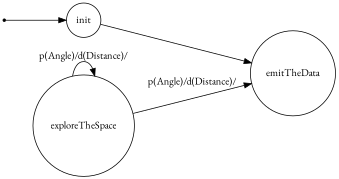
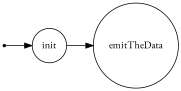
(84, 126) -> none
